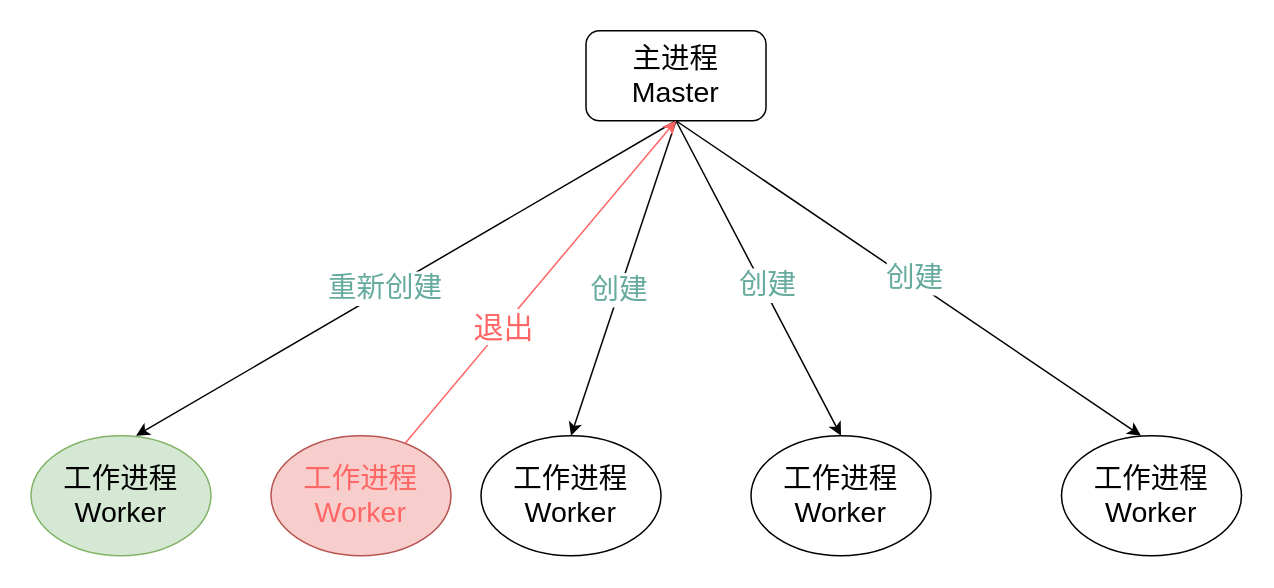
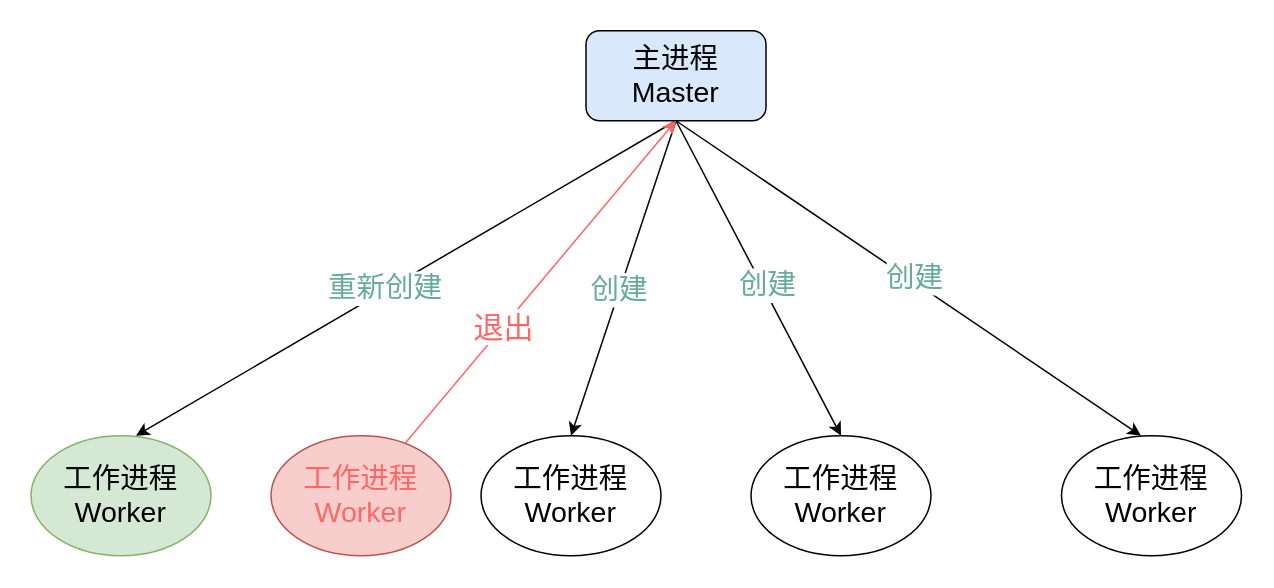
(676, 76) -> (676, 76)
